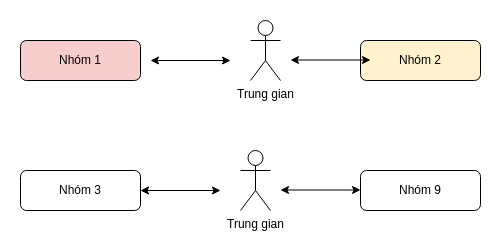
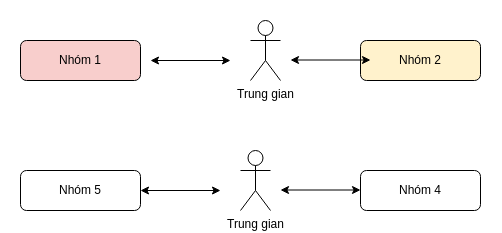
(81, 191) -> (81, 191)
(421, 191) -> (421, 191)
